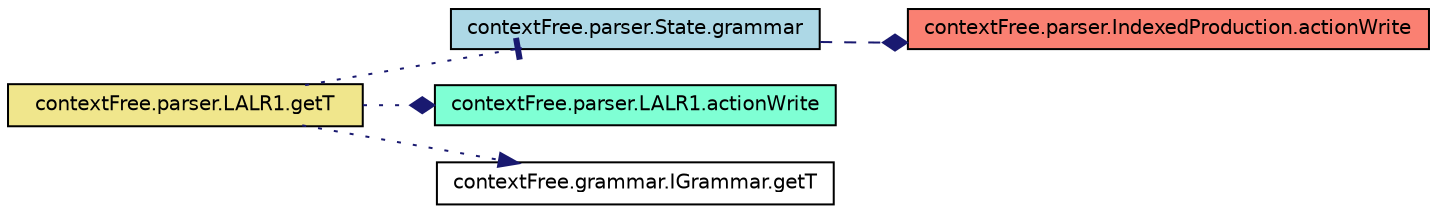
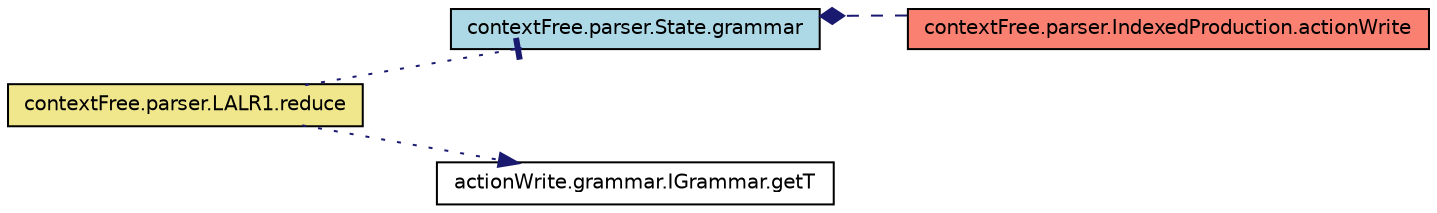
(852, 42) -> (876, 16)
(185, 105) -> (185, 105)
(635, 105) -> none
(635, 183) -> (635, 183)
